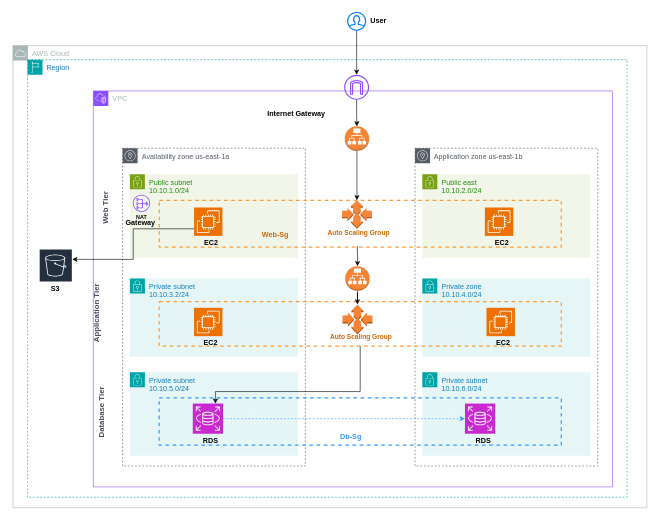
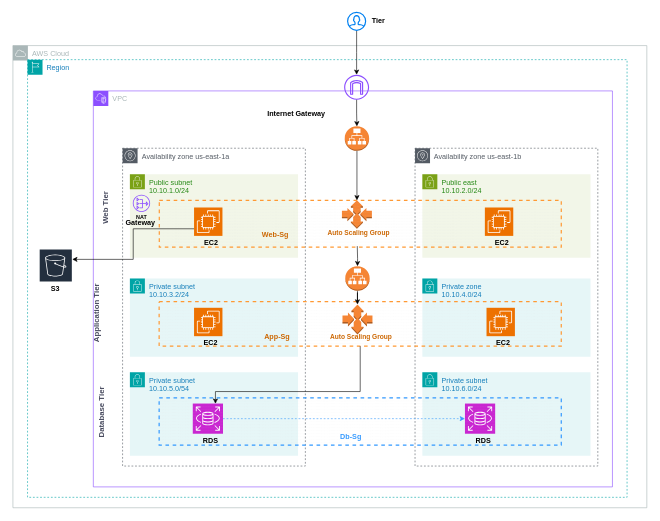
(379, 21) -> (379, 21)
(484, 157) -> (484, 157)
none -> (277, 337)
(175, 385) -> (175, 385)
